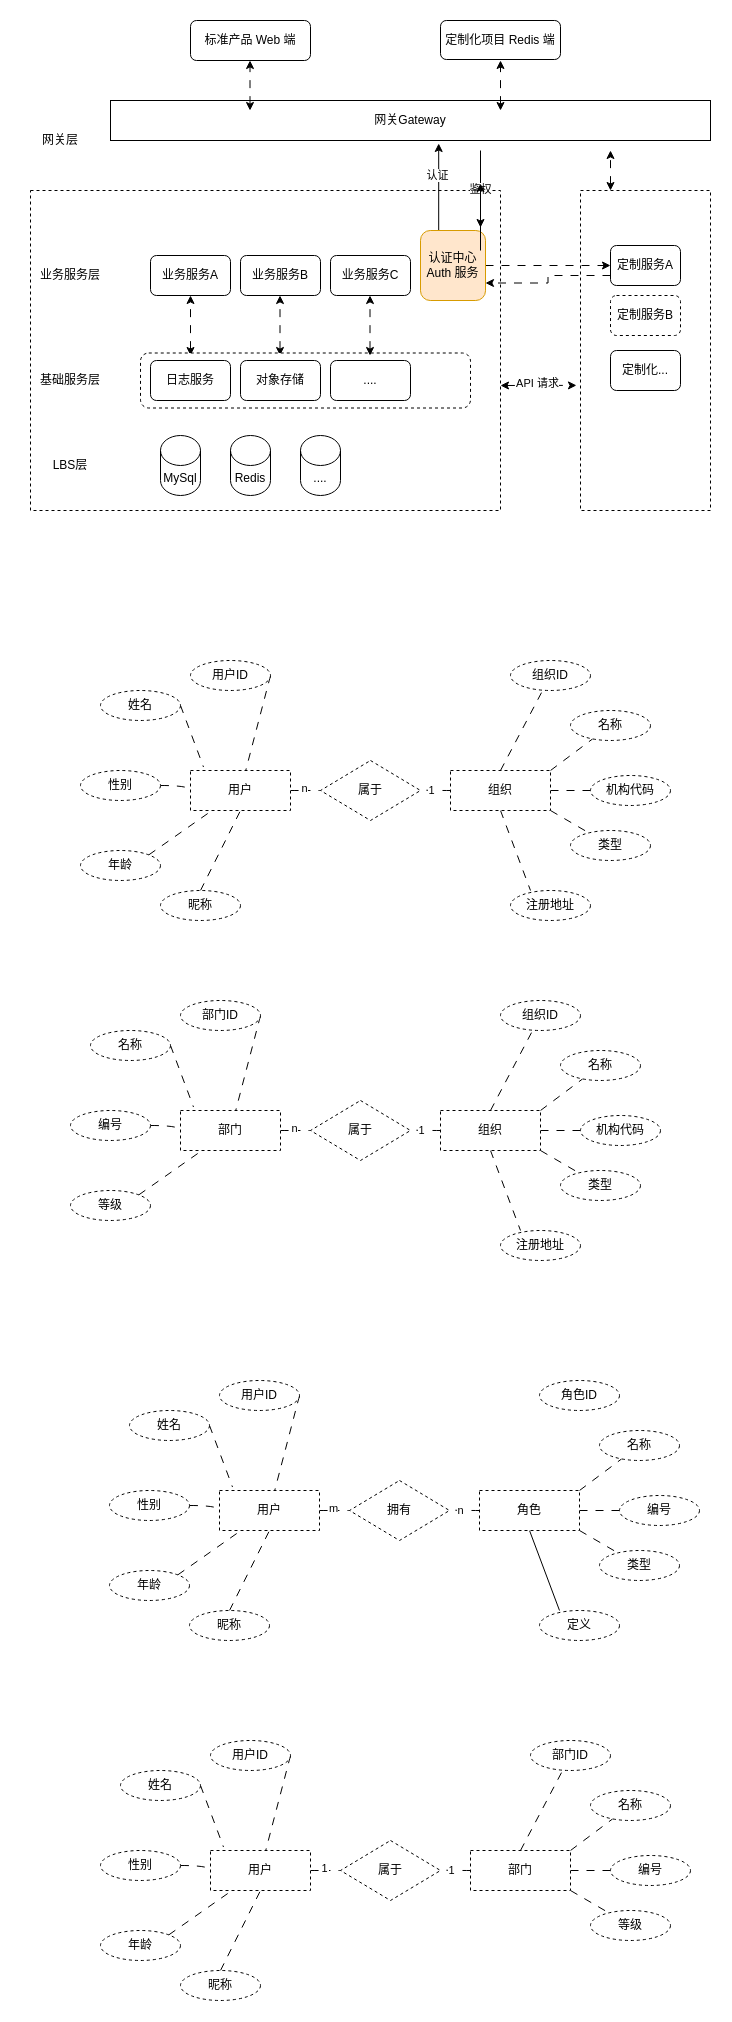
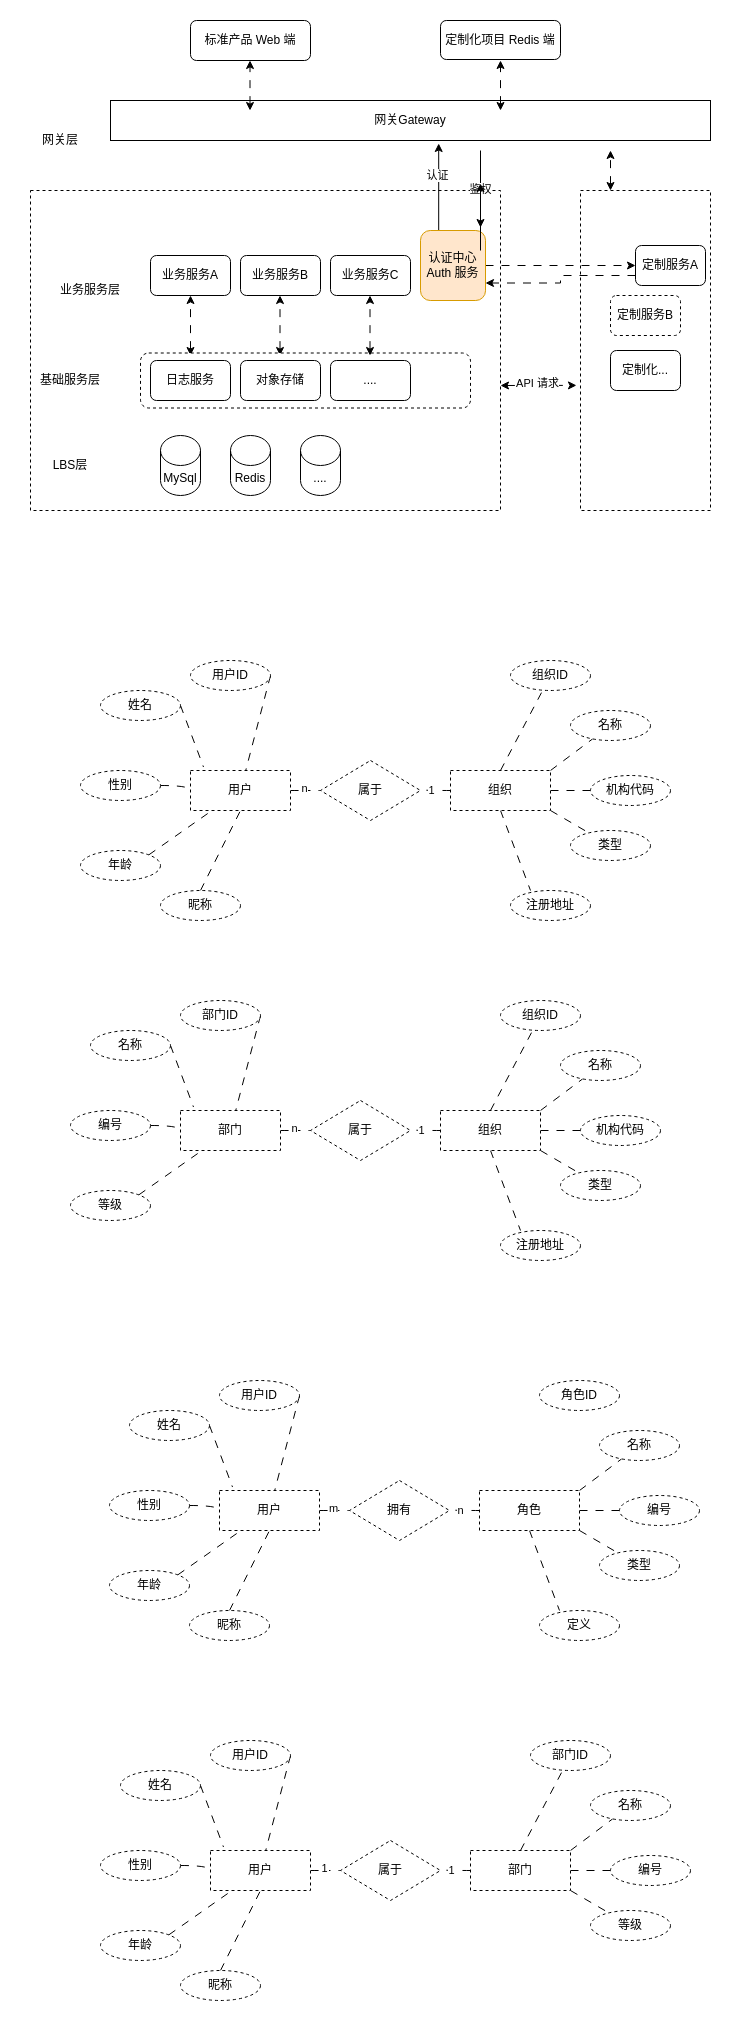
(646, 266) -> (671, 266)
(71, 276) -> (91, 291)
(545, 1571) -> (545, 1571)
